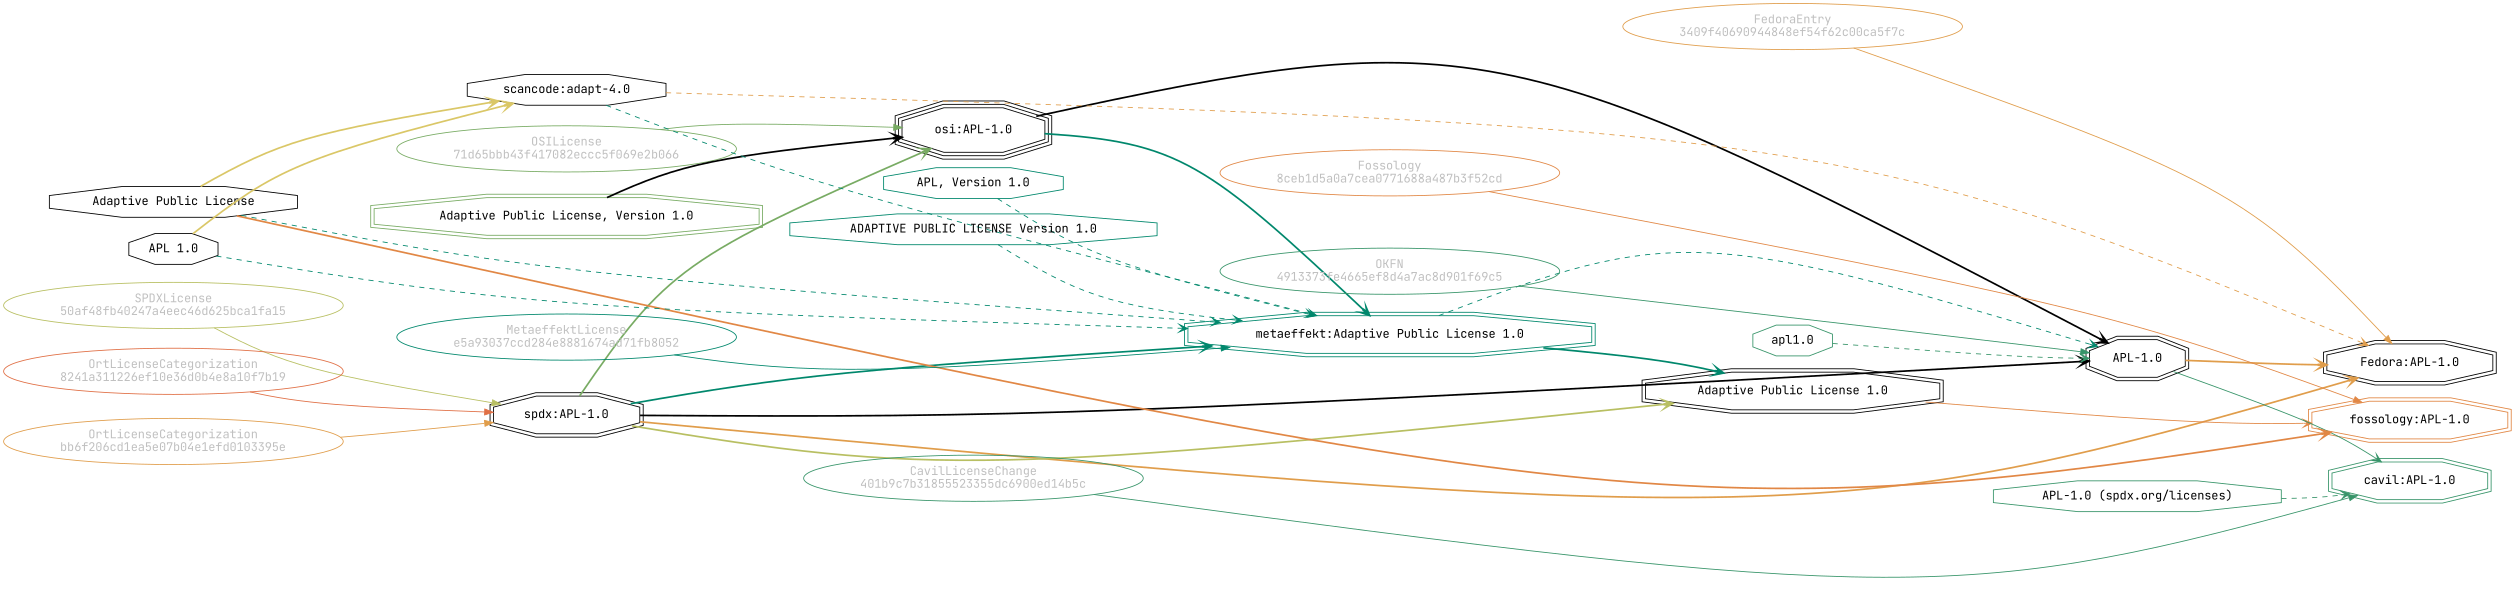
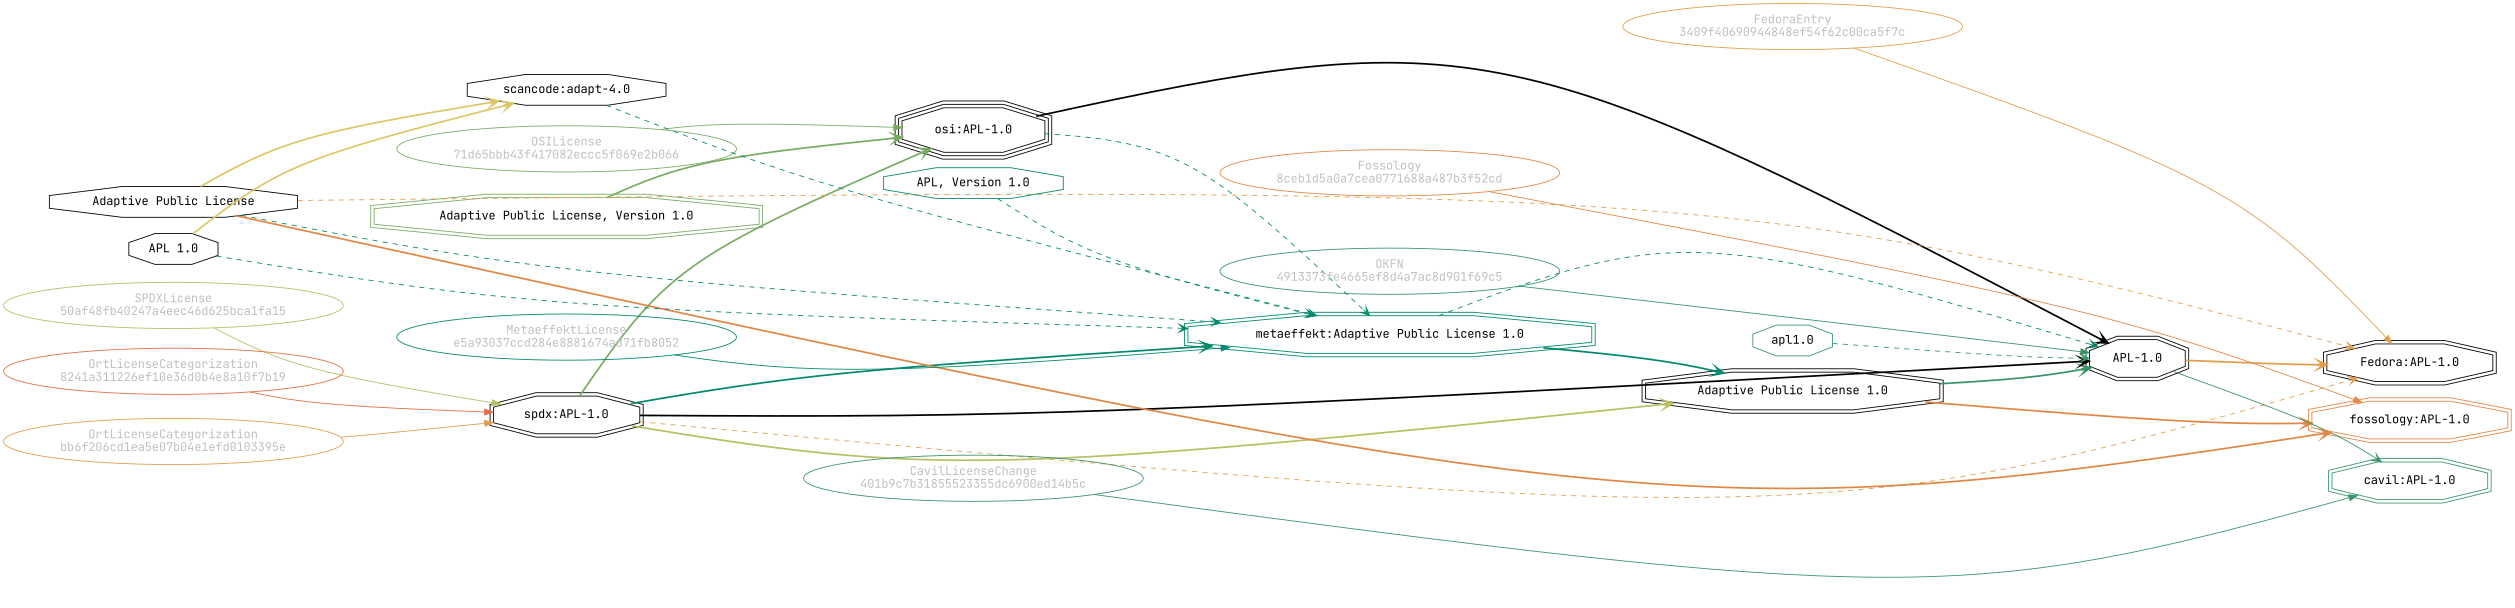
(1529, 128) -> (1329, 197)
(755, 155) -> (755, 155)
(1222, 187) -> (1222, 187)
(973, 229) -> none
none -> (2011, 379)
(2114, 417) -> (2114, 417)
(1500, 492) -> (1500, 492)
(2137, 496) -> none
